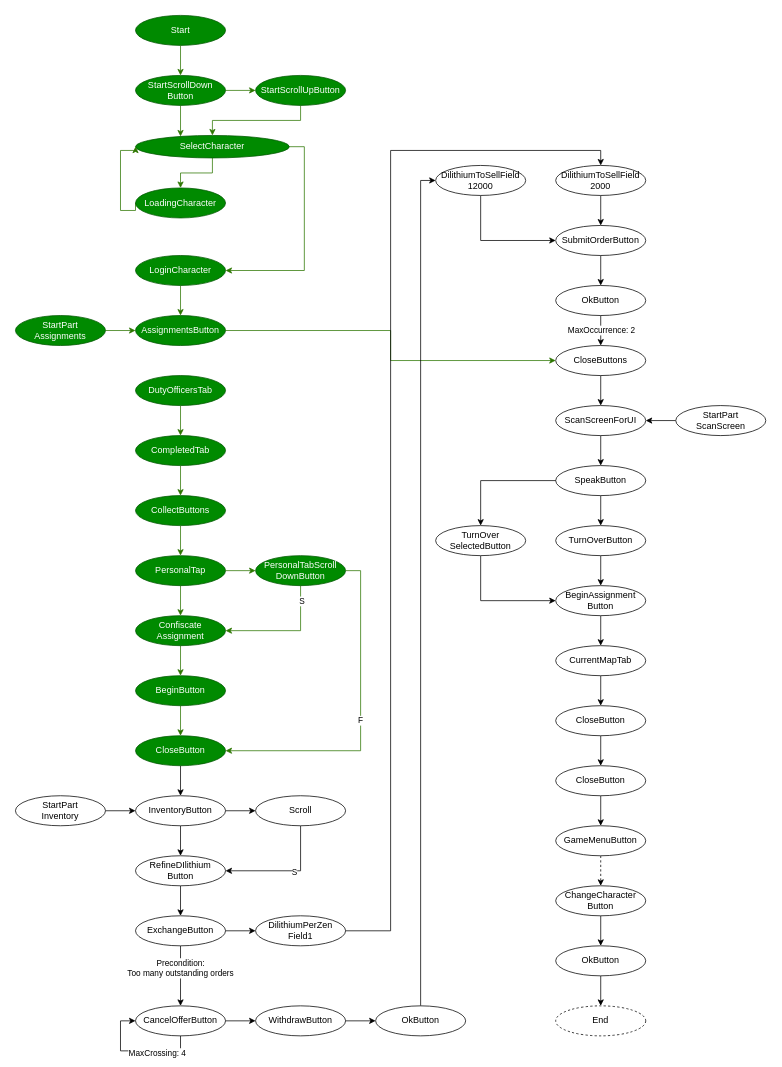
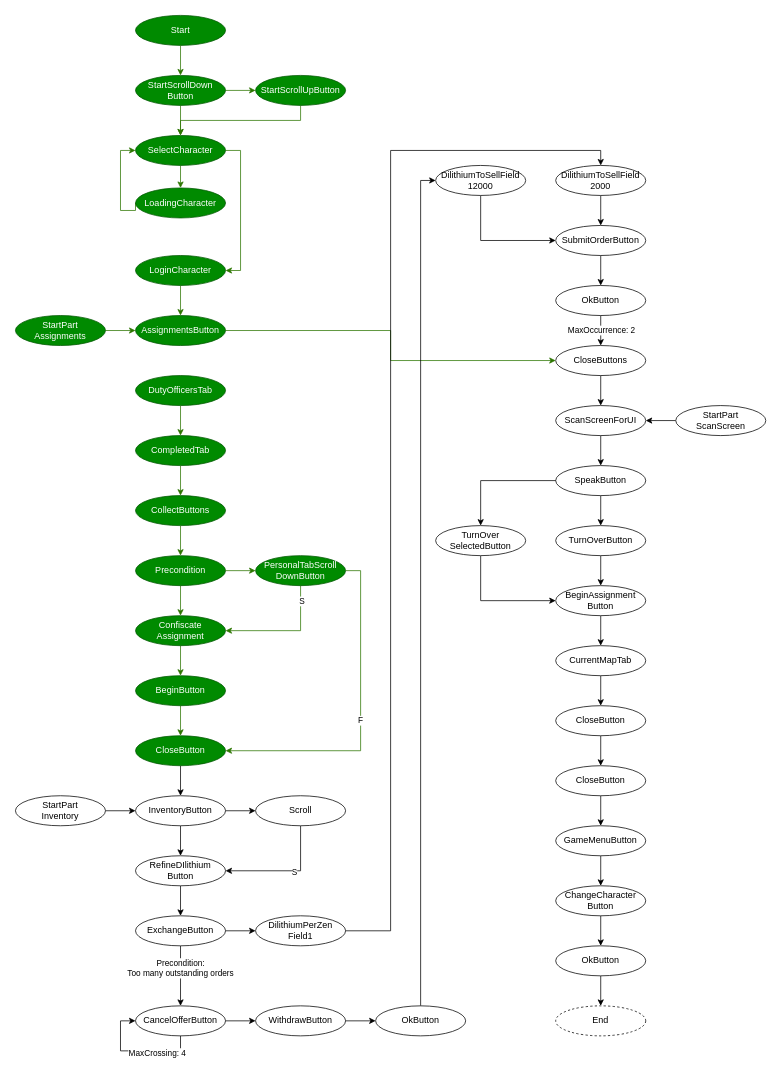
(212, 147) -> (180, 150)
(180, 570) -> (180, 570)
(600, 867) -> (600, 867)
